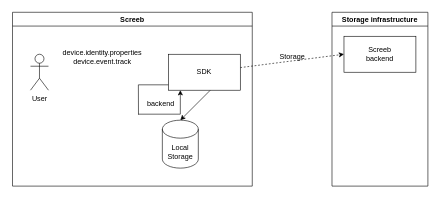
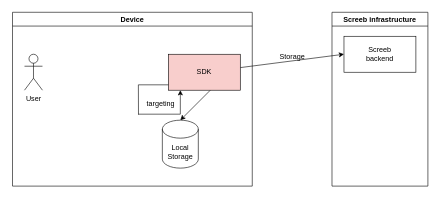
(132, 20) -> (132, 20)
(380, 20) -> (380, 20)
(102, 57) -> none
(290, 61) -> (290, 61)
(39, 72) -> (33, 72)
(204, 72) -> (204, 72)
(161, 104) -> (161, 104)
